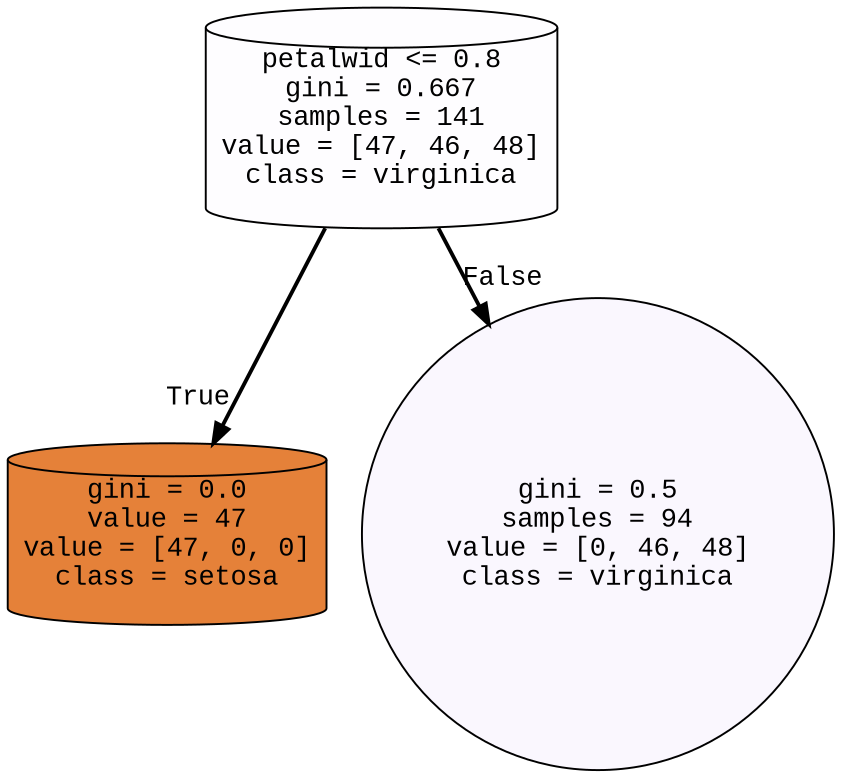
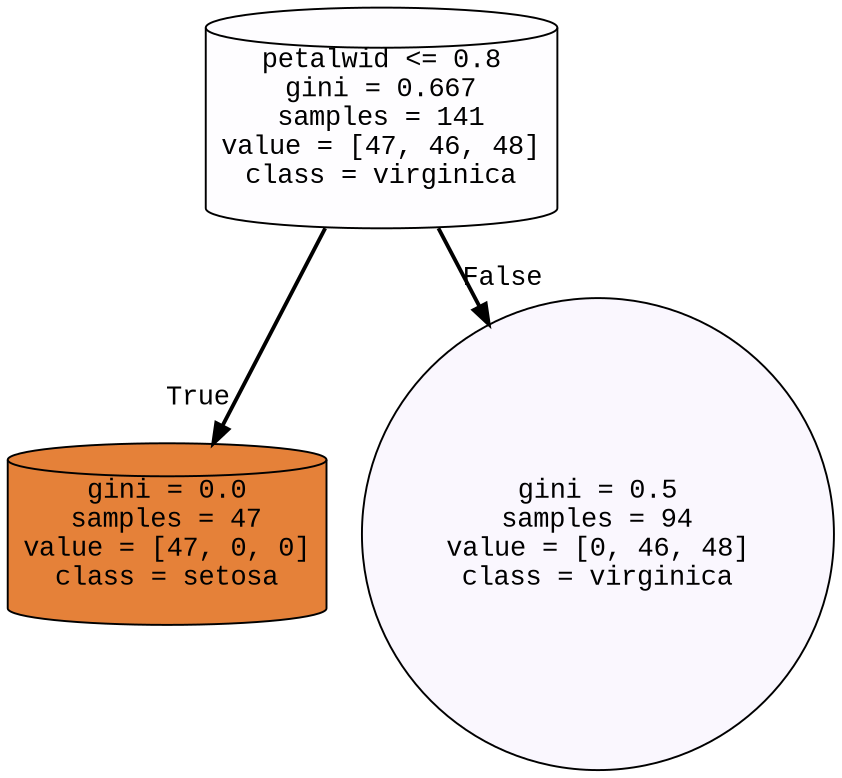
(167, 534) -> (167, 534)
